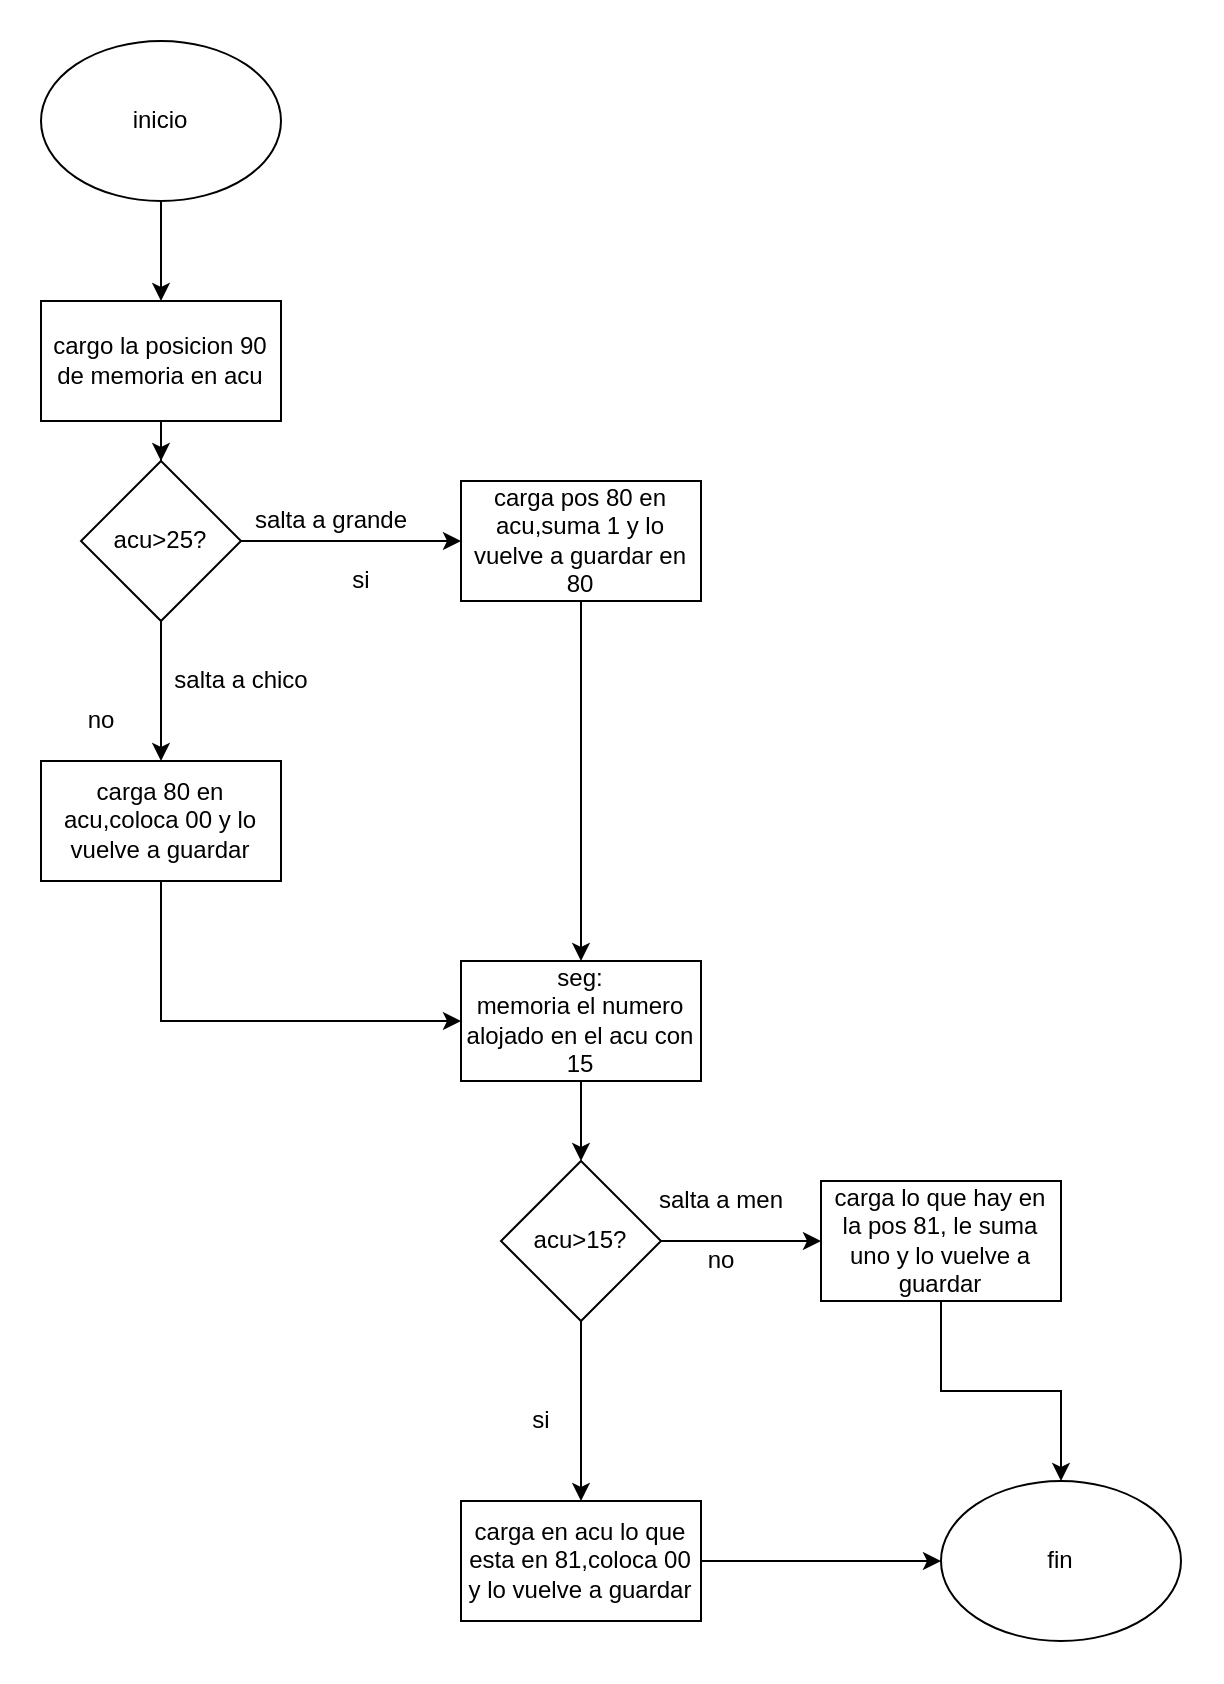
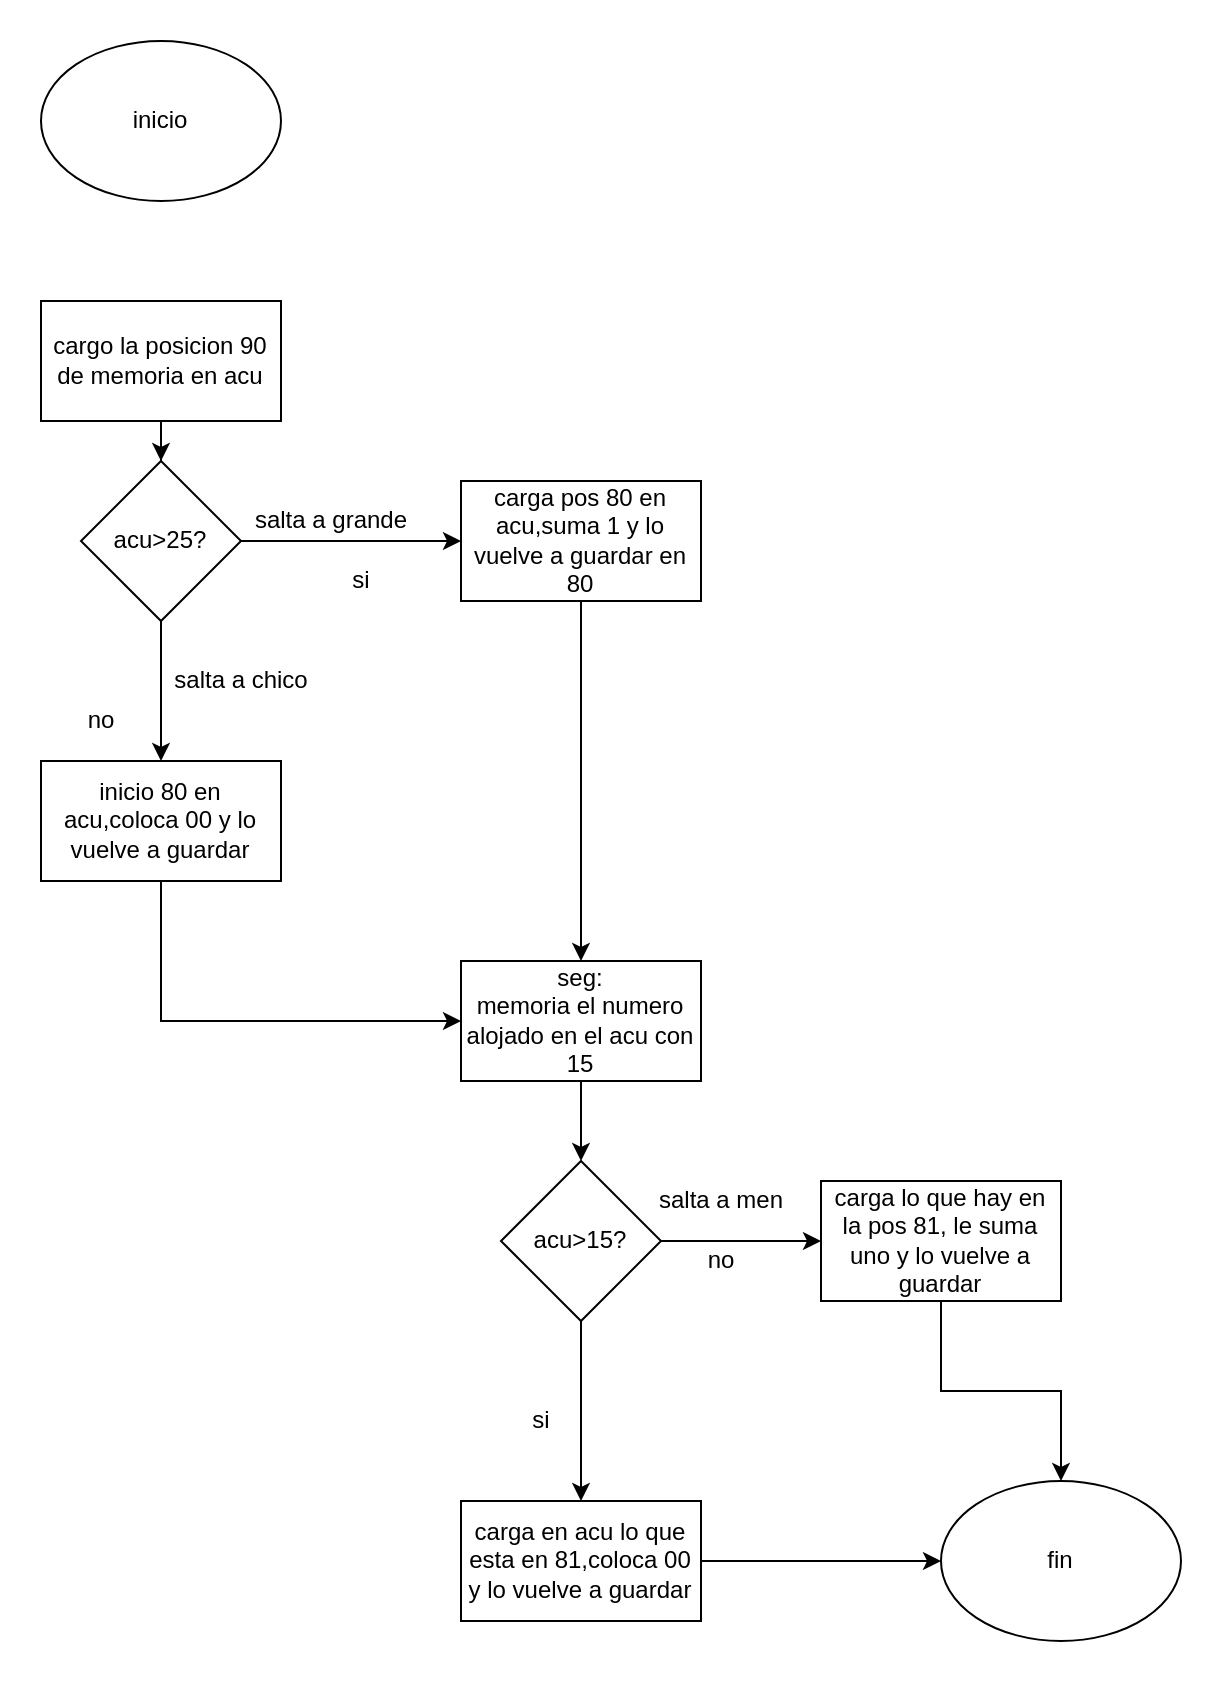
(161, 244) -> none
(161, 821) -> (161, 821)
